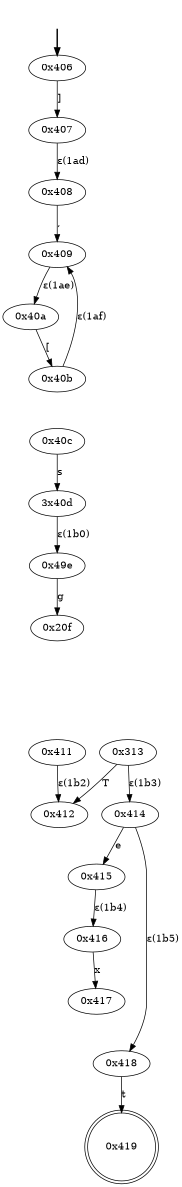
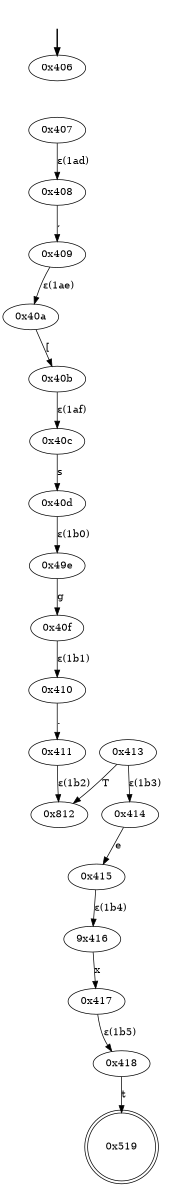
(57, 95) -> none
(76, 320) -> (57, 407)
(57, 504) -> (57, 504)
(57, 628) -> (57, 628)
none -> (57, 690)
(128, 752) -> (128, 752)
(59, 815) -> (59, 815)
(147, 937) -> (101, 1030)
(92, 939) -> (92, 939)
(122, 1147) -> (122, 1147)
